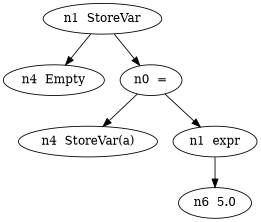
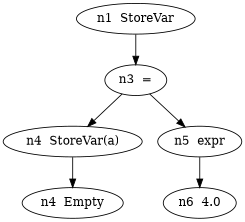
(81, 46) -> (73, 168)
(151, 80) -> (136, 80)
(215, 142) -> (200, 142)
(215, 203) -> (200, 203)
